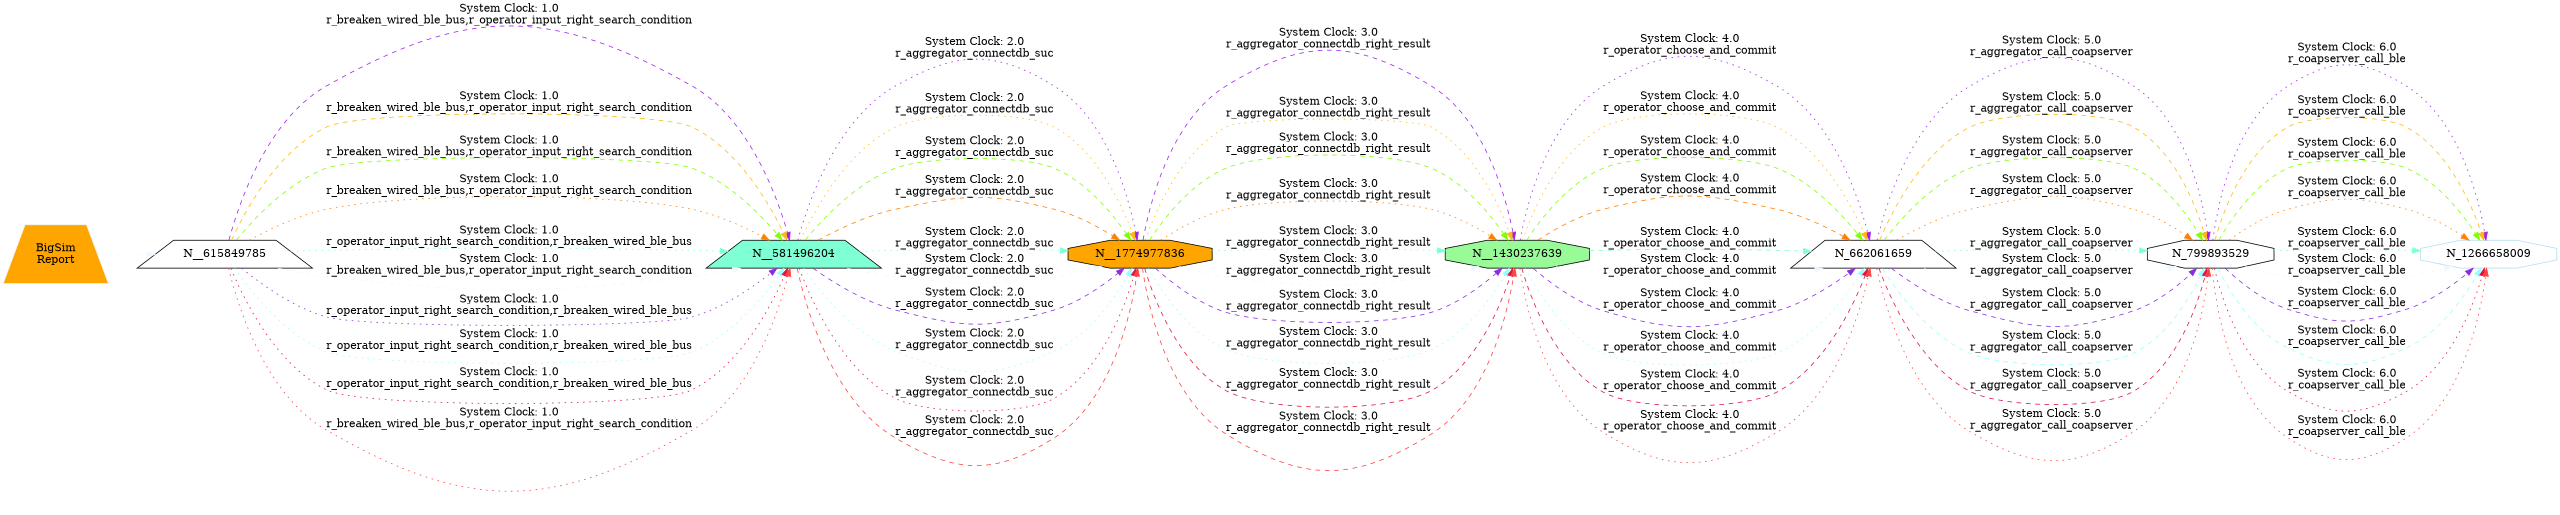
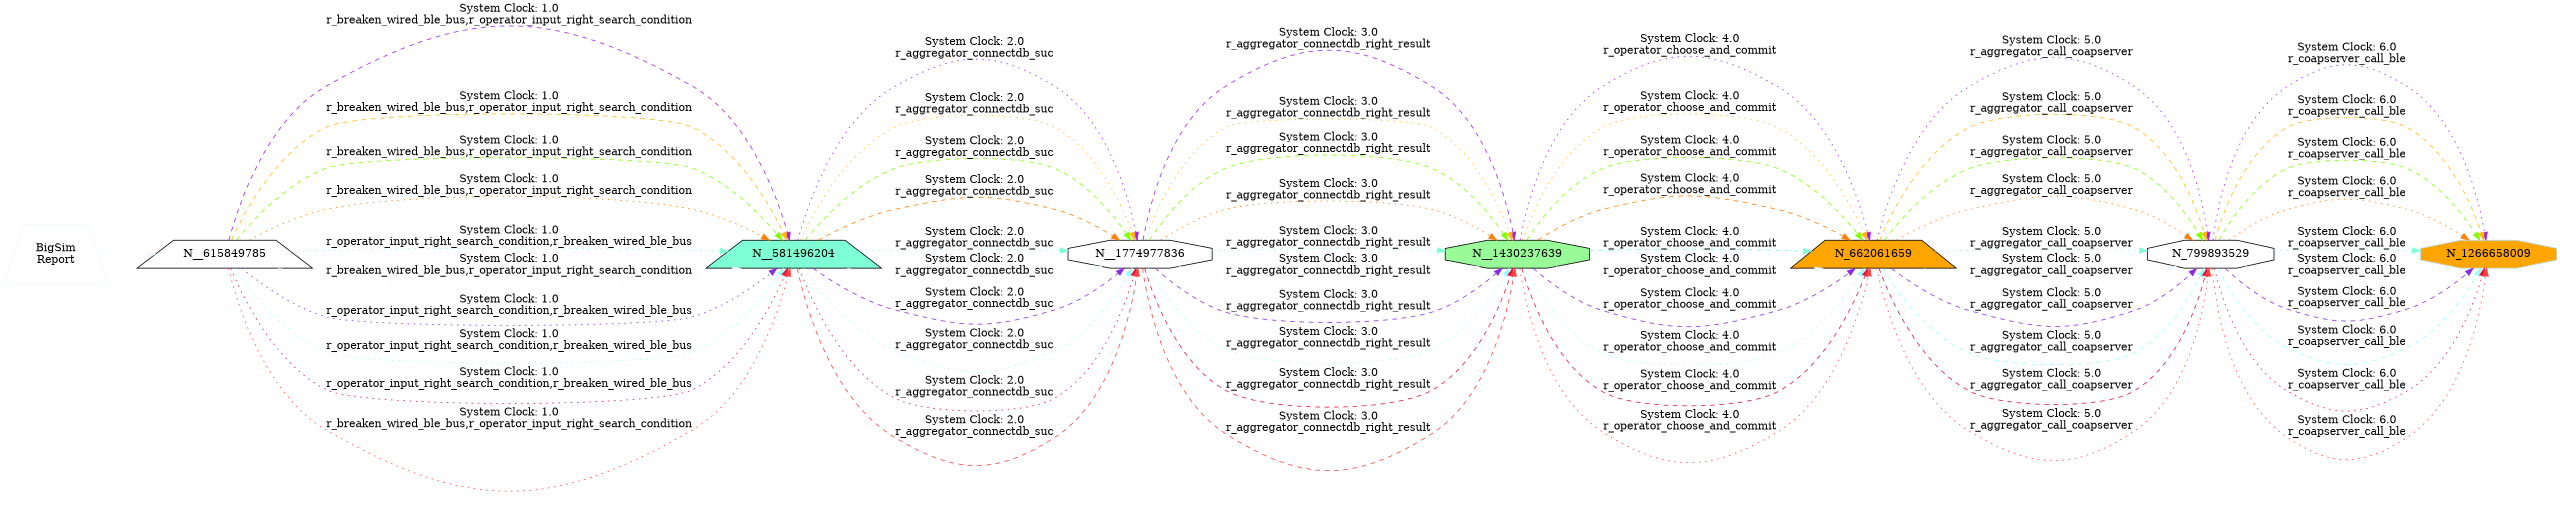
(56, 254) -> (56, 254)
(1140, 254) -> (1140, 254)
(1873, 254) -> (1873, 254)
(2489, 254) -> (2489, 254)
